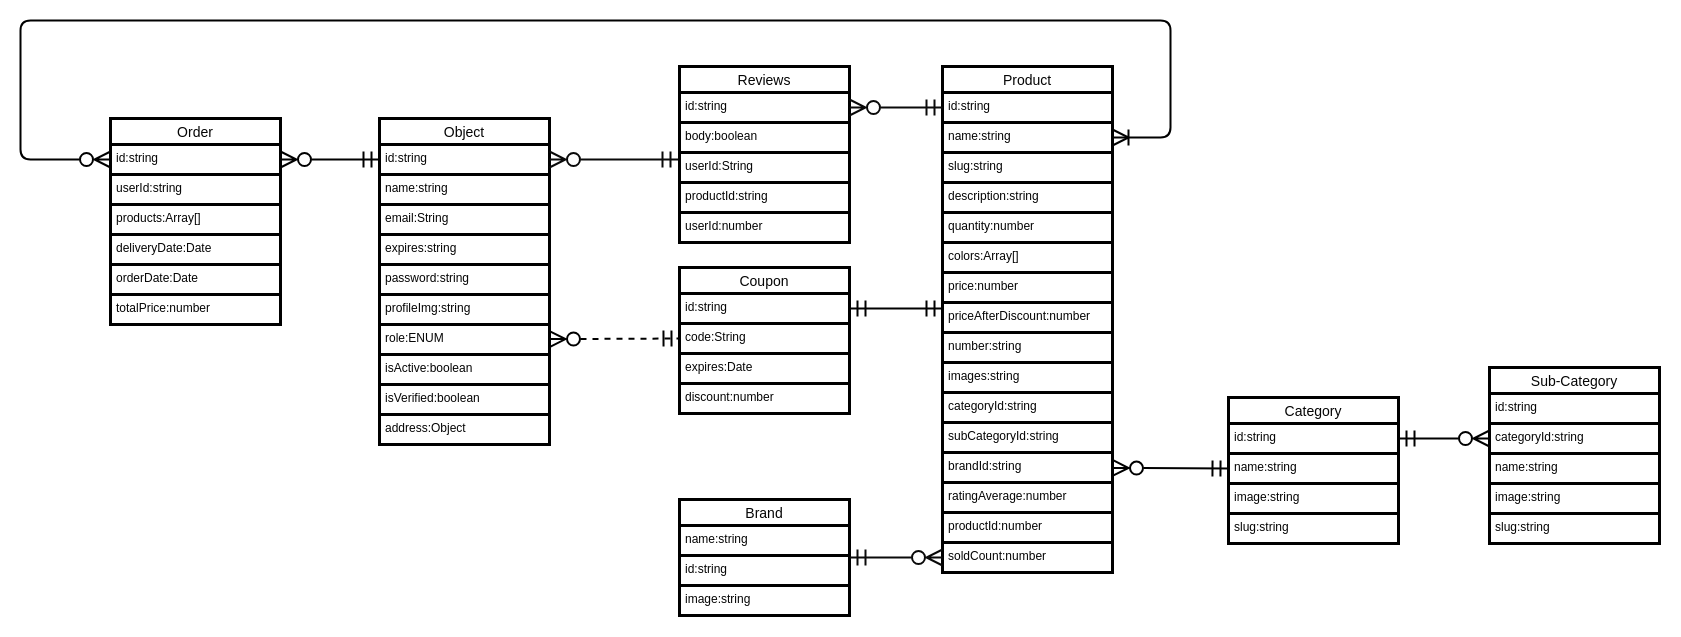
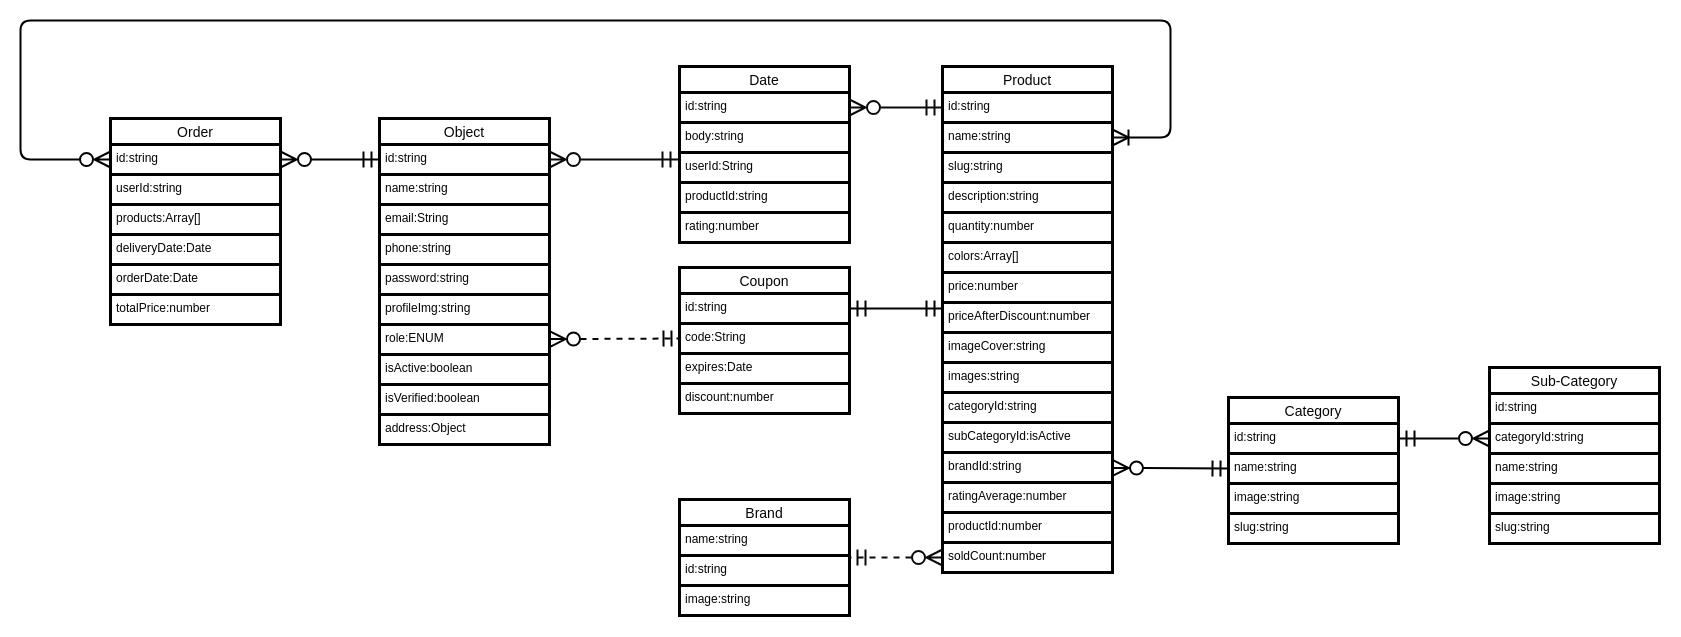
(764, 80) -> (764, 80)
(722, 136) -> (719, 136)
(727, 226) -> (726, 226)
(427, 248) -> (422, 248)
(989, 346) -> (1000, 346)
(1012, 436) -> (1017, 436)
(887, 558) -> (887, 558)
